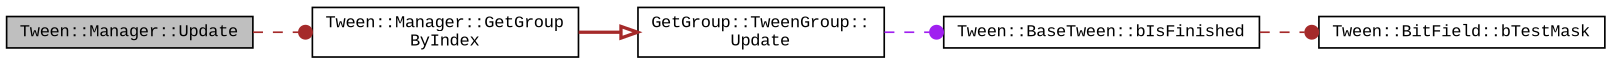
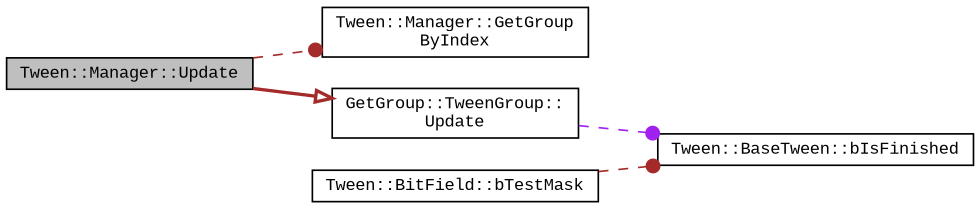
(600, 32) -> (284, 92)
(1282, 32) -> (622, 169)
